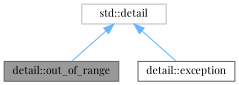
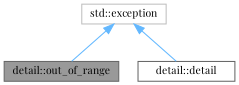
(124, 14) -> (124, 14)
(186, 71) -> (186, 71)
